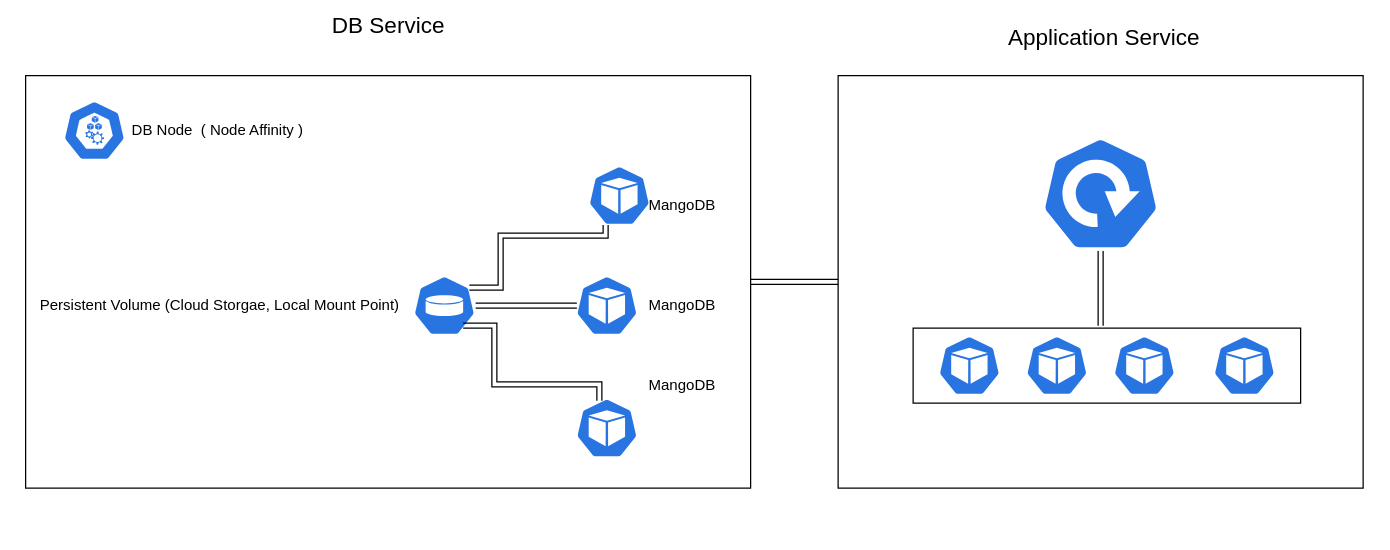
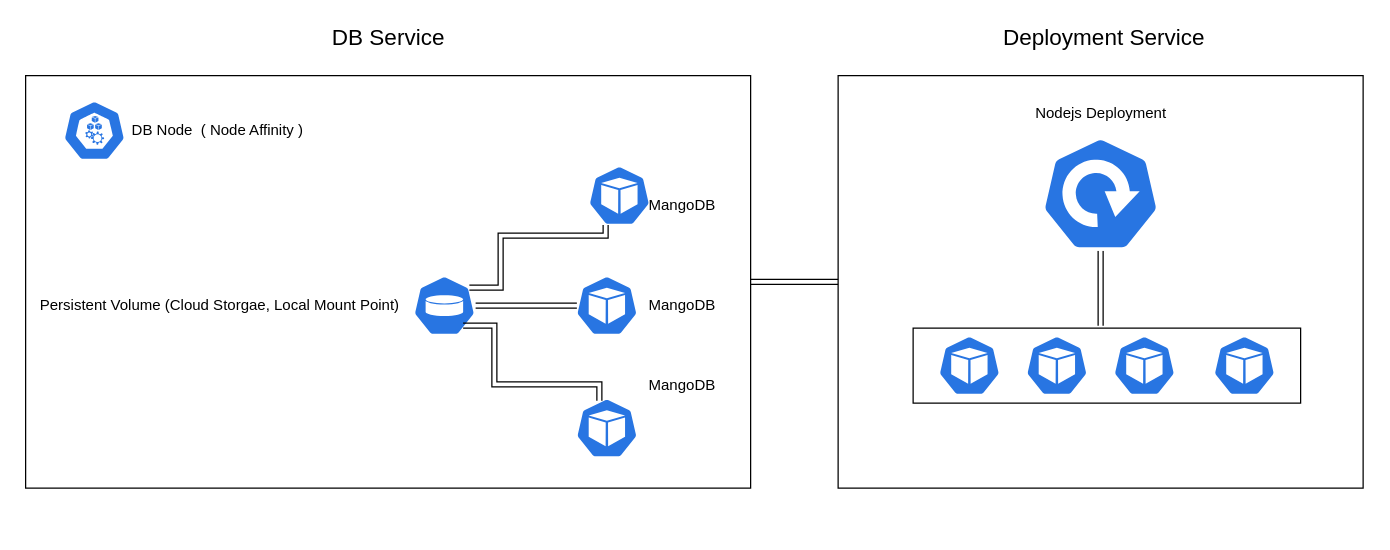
(388, 26) -> (388, 38)
(1108, 38) -> (1108, 38)
none -> (1101, 113)
